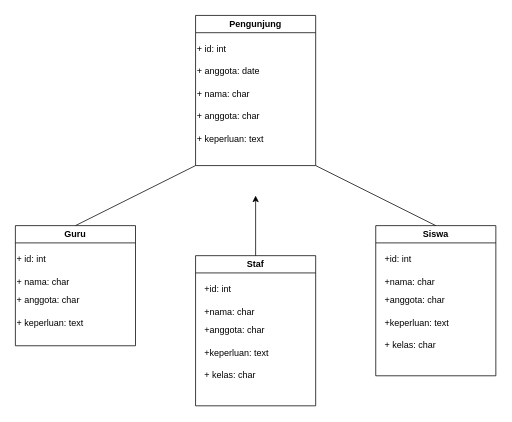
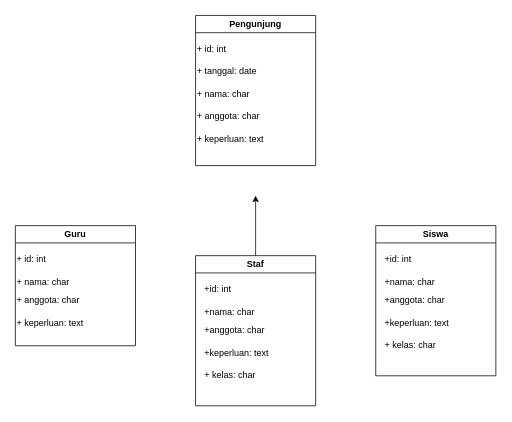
(231, 72) -> (230, 72)
(134, 196) -> none
(376, 196) -> none
